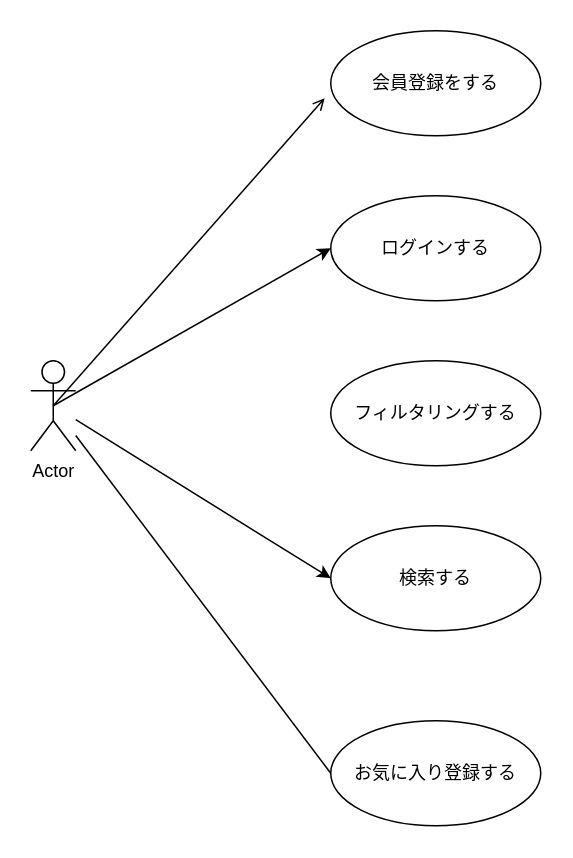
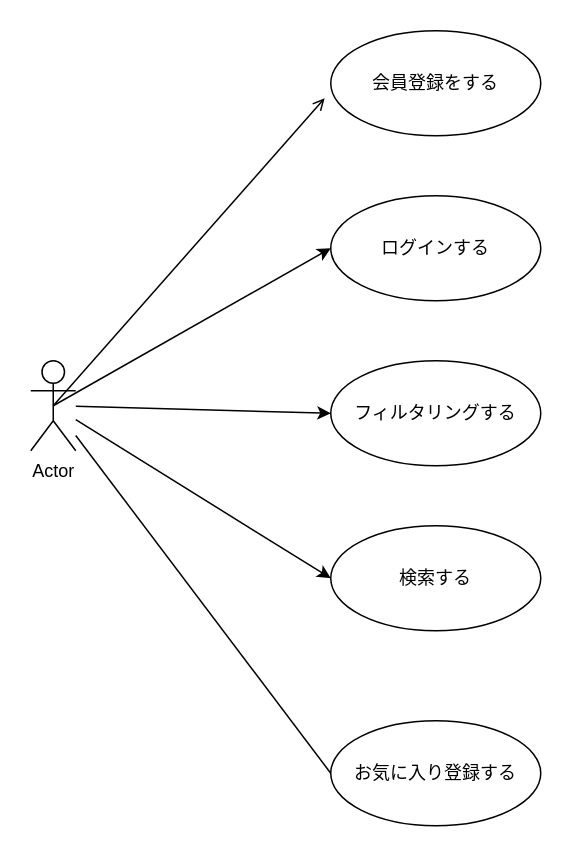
none -> (198, 410)
